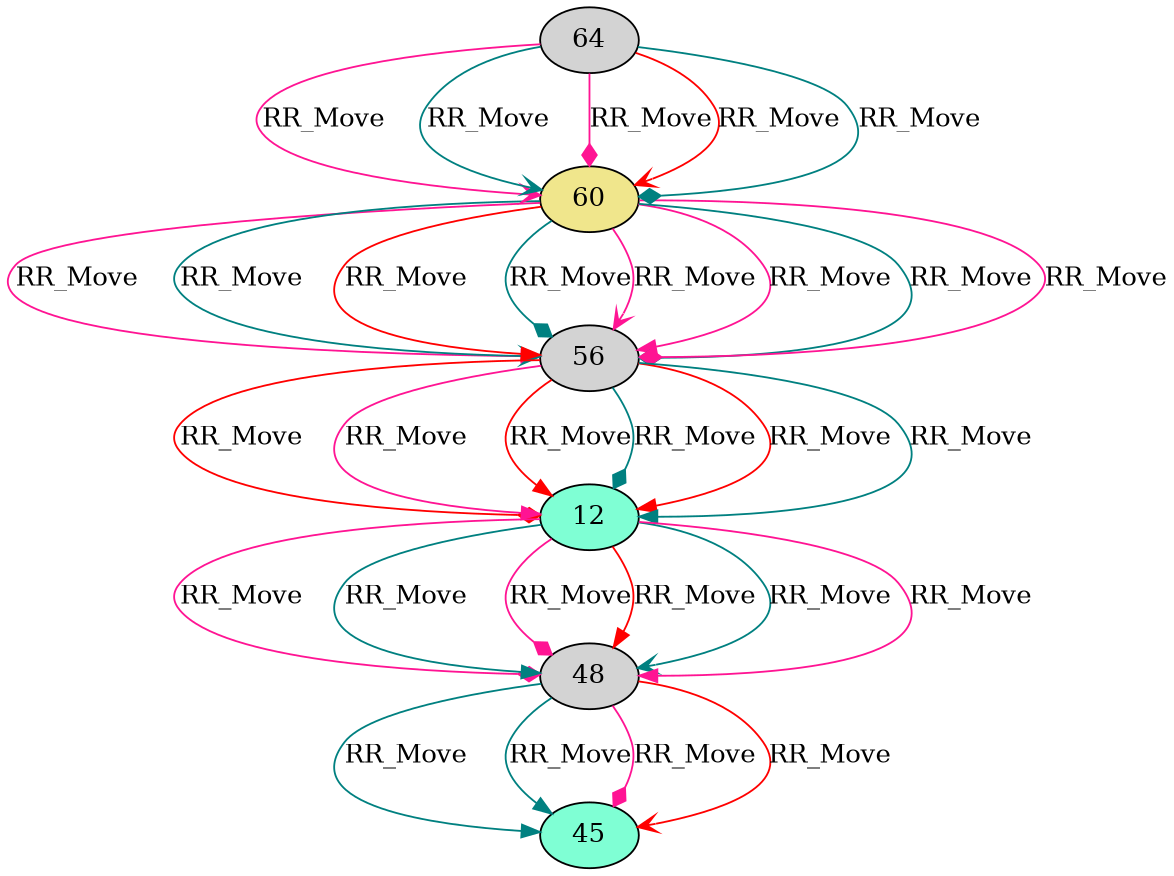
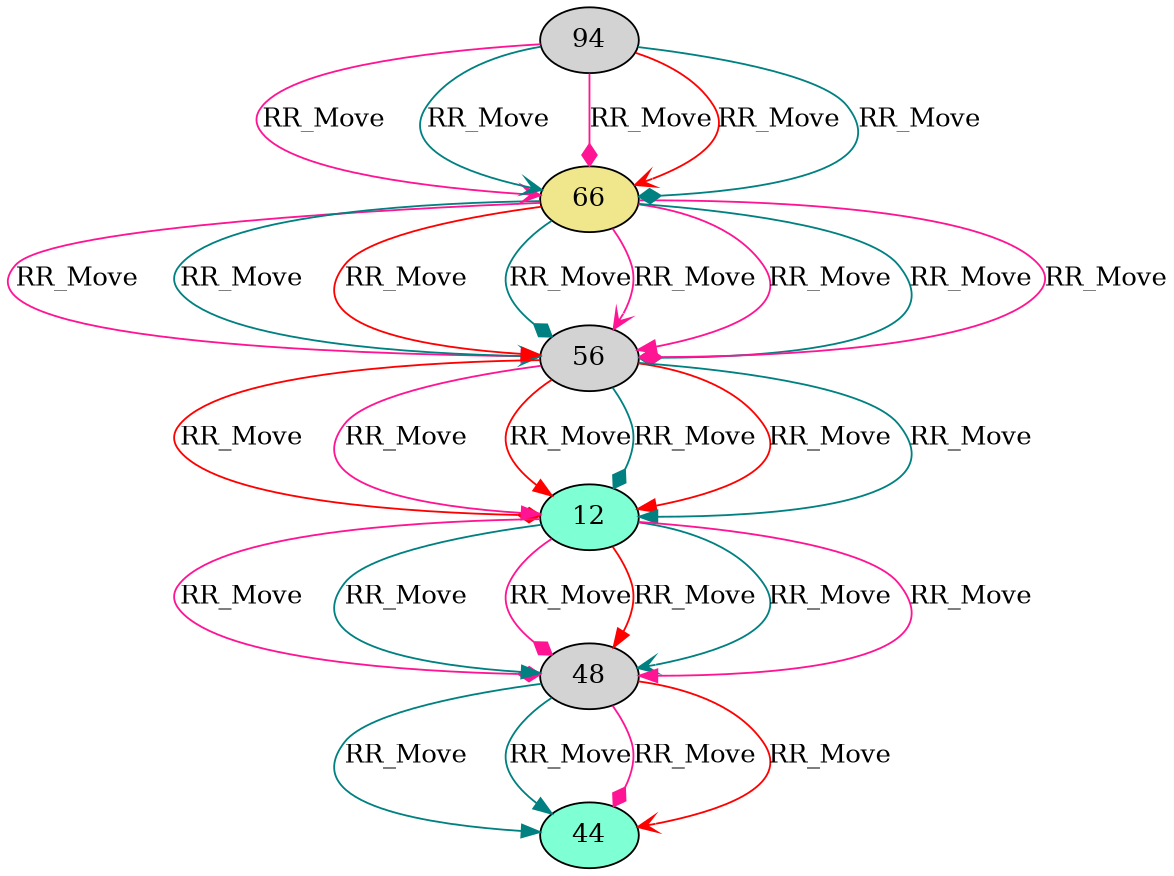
(589, 40) -> (589, 40)
(589, 199) -> (589, 199)
(589, 835) -> (589, 835)
